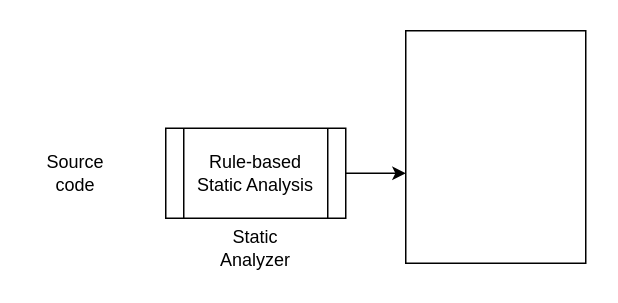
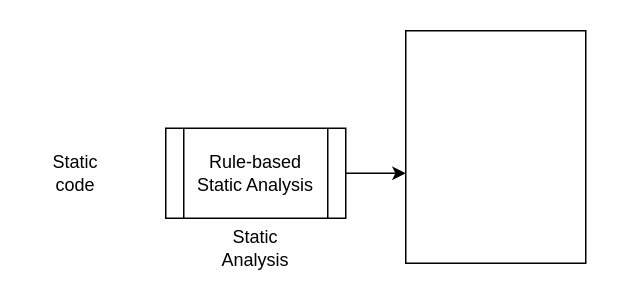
(76, 173) -> (76, 173)
(256, 248) -> (256, 248)
